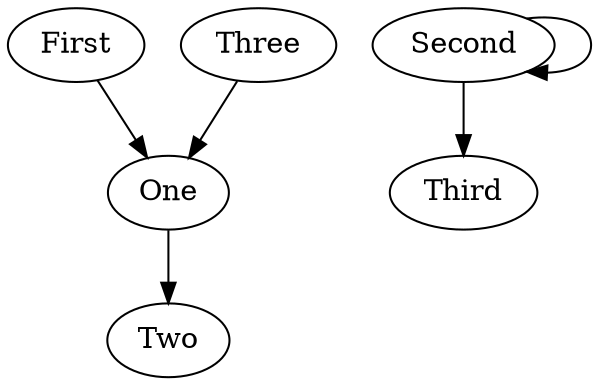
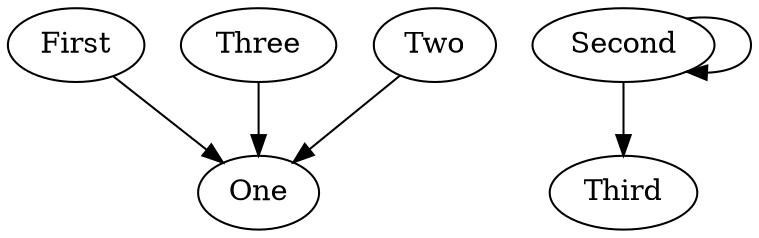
(168, 256) -> (355, 112)
